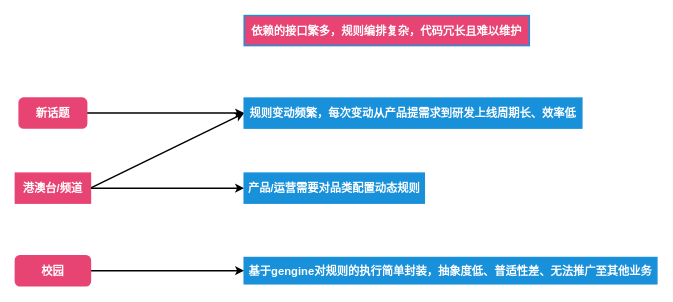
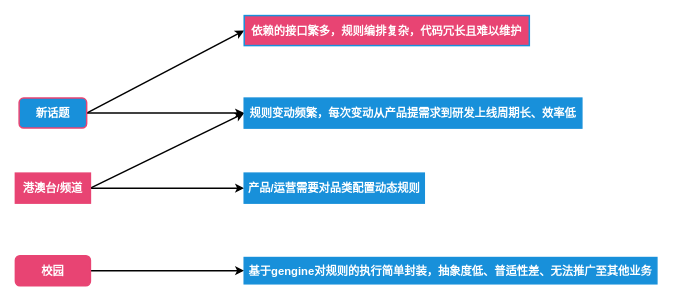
none -> (165, 72)
(53, 113) -> (53, 113)
